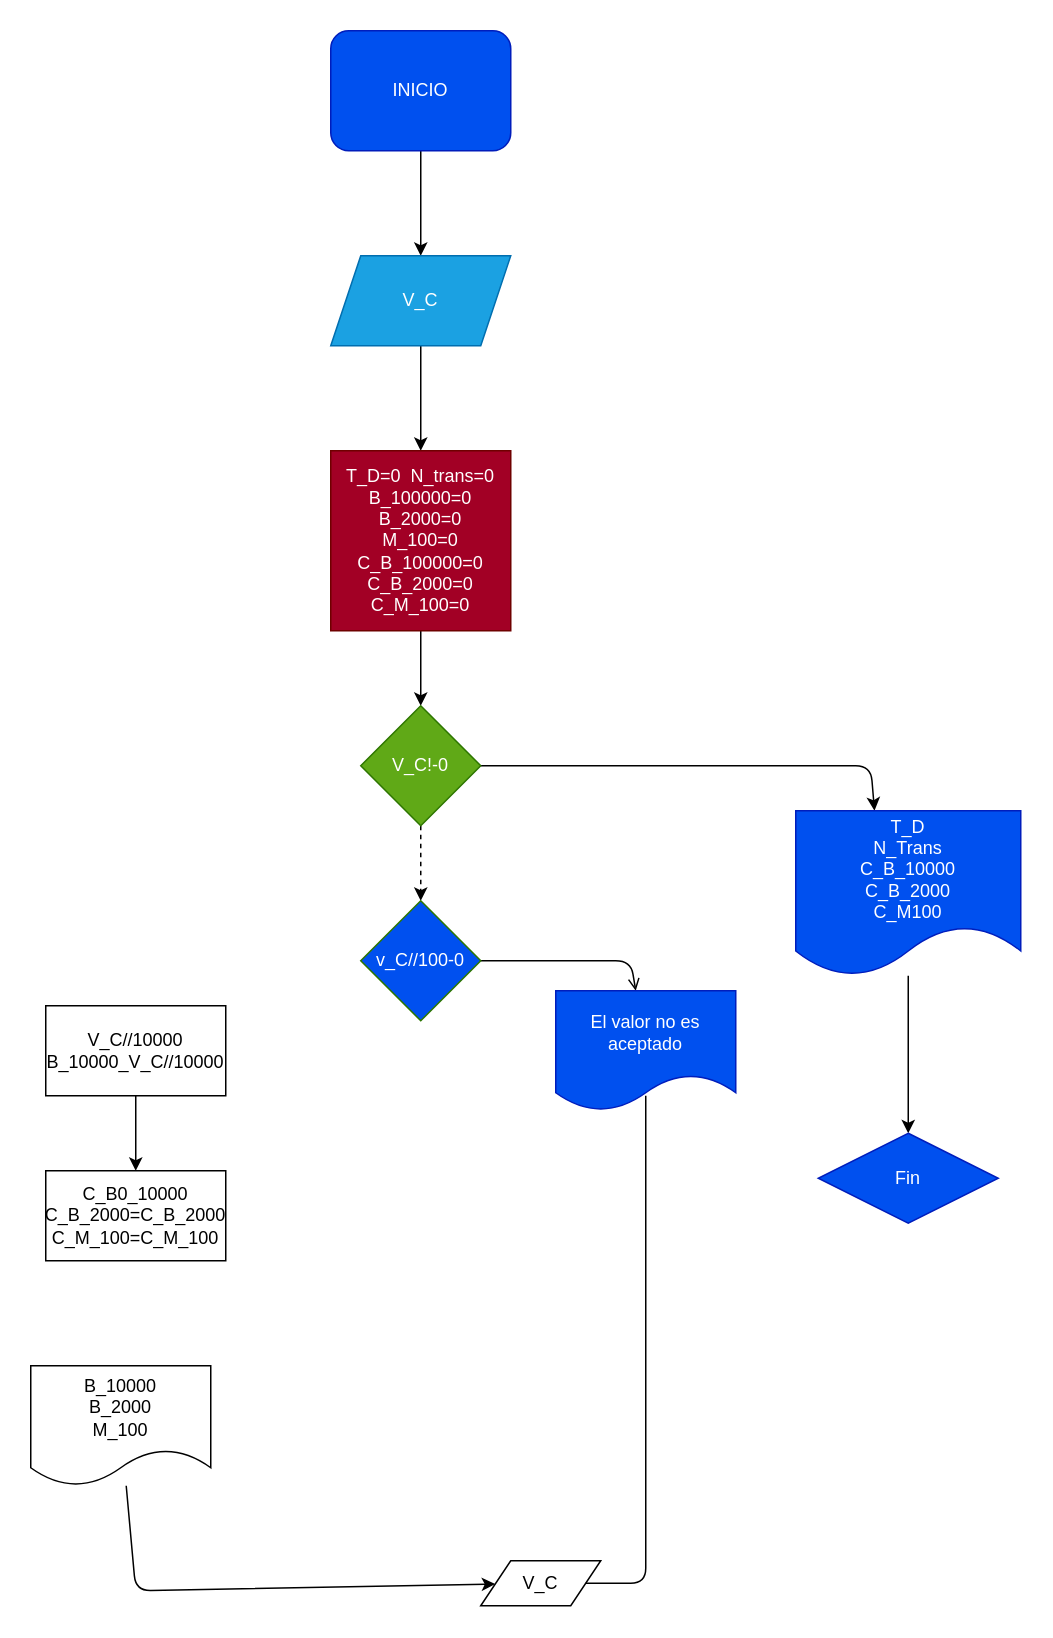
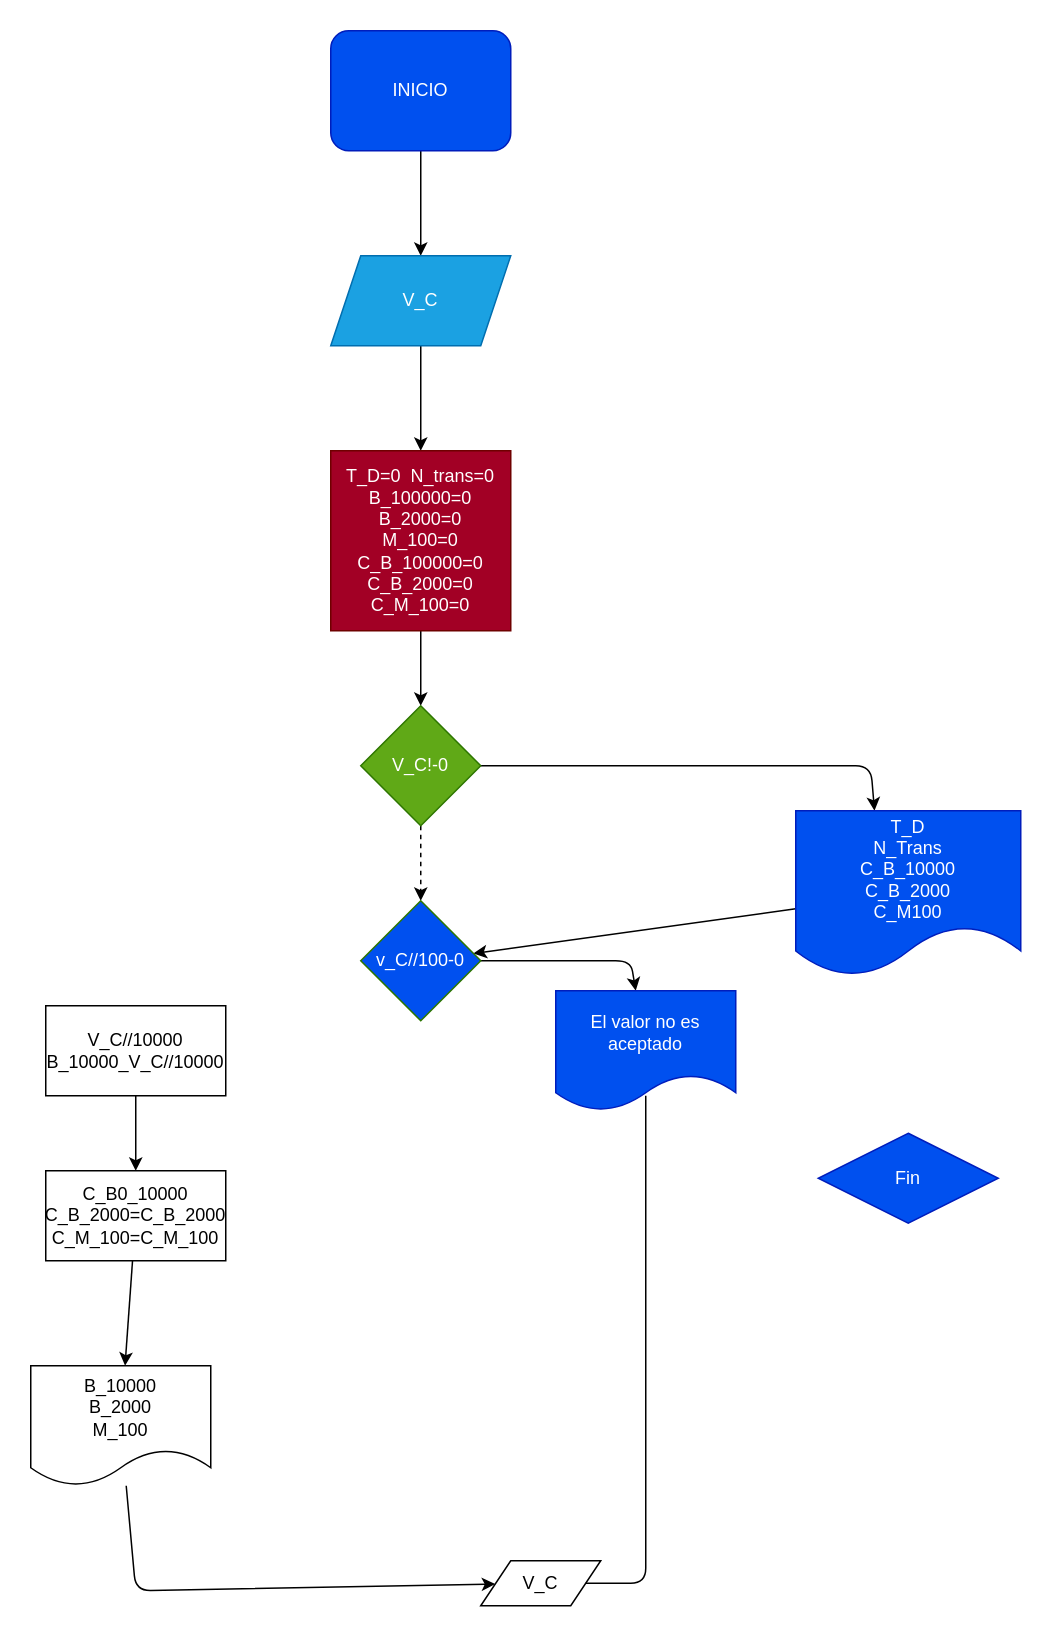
(632, 970) -> (632, 970)
(908, 1049) -> (640, 930)
none -> (129, 1308)
